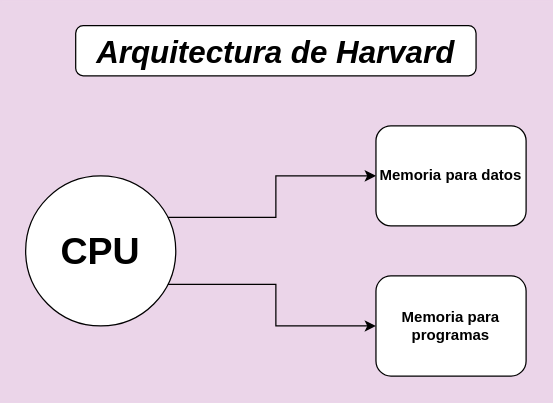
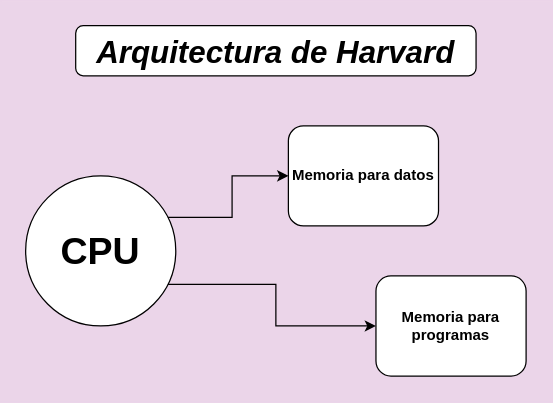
(451, 176) -> (363, 176)
